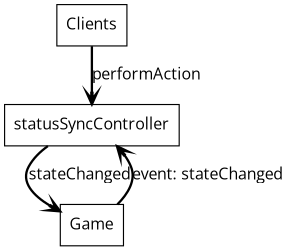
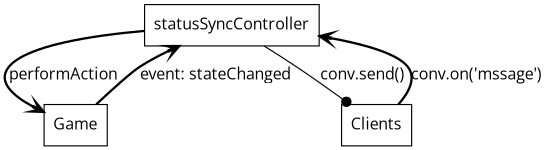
none -> (304, 72)
(146, 75) -> (477, 75)
(80, 175) -> (64, 75)
